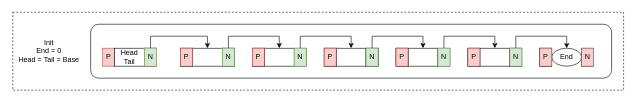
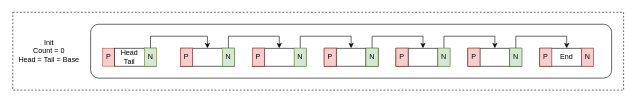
(49, 51) -> (49, 51)
(567, 57) -> (567, 57)
